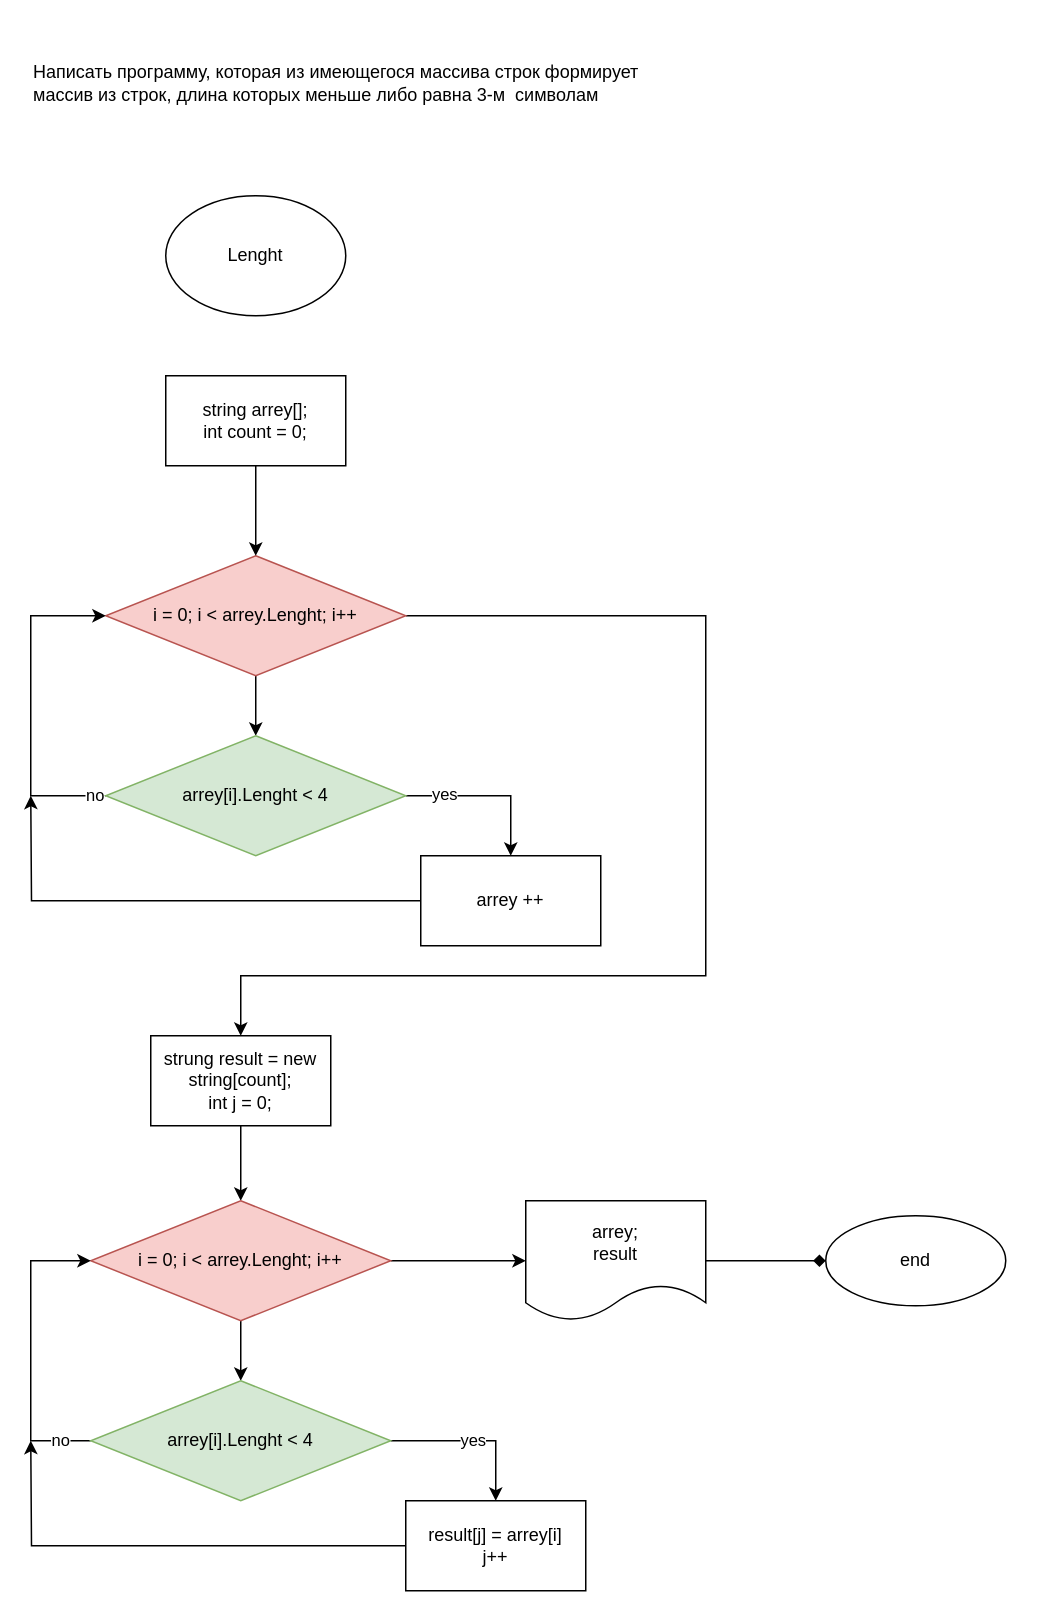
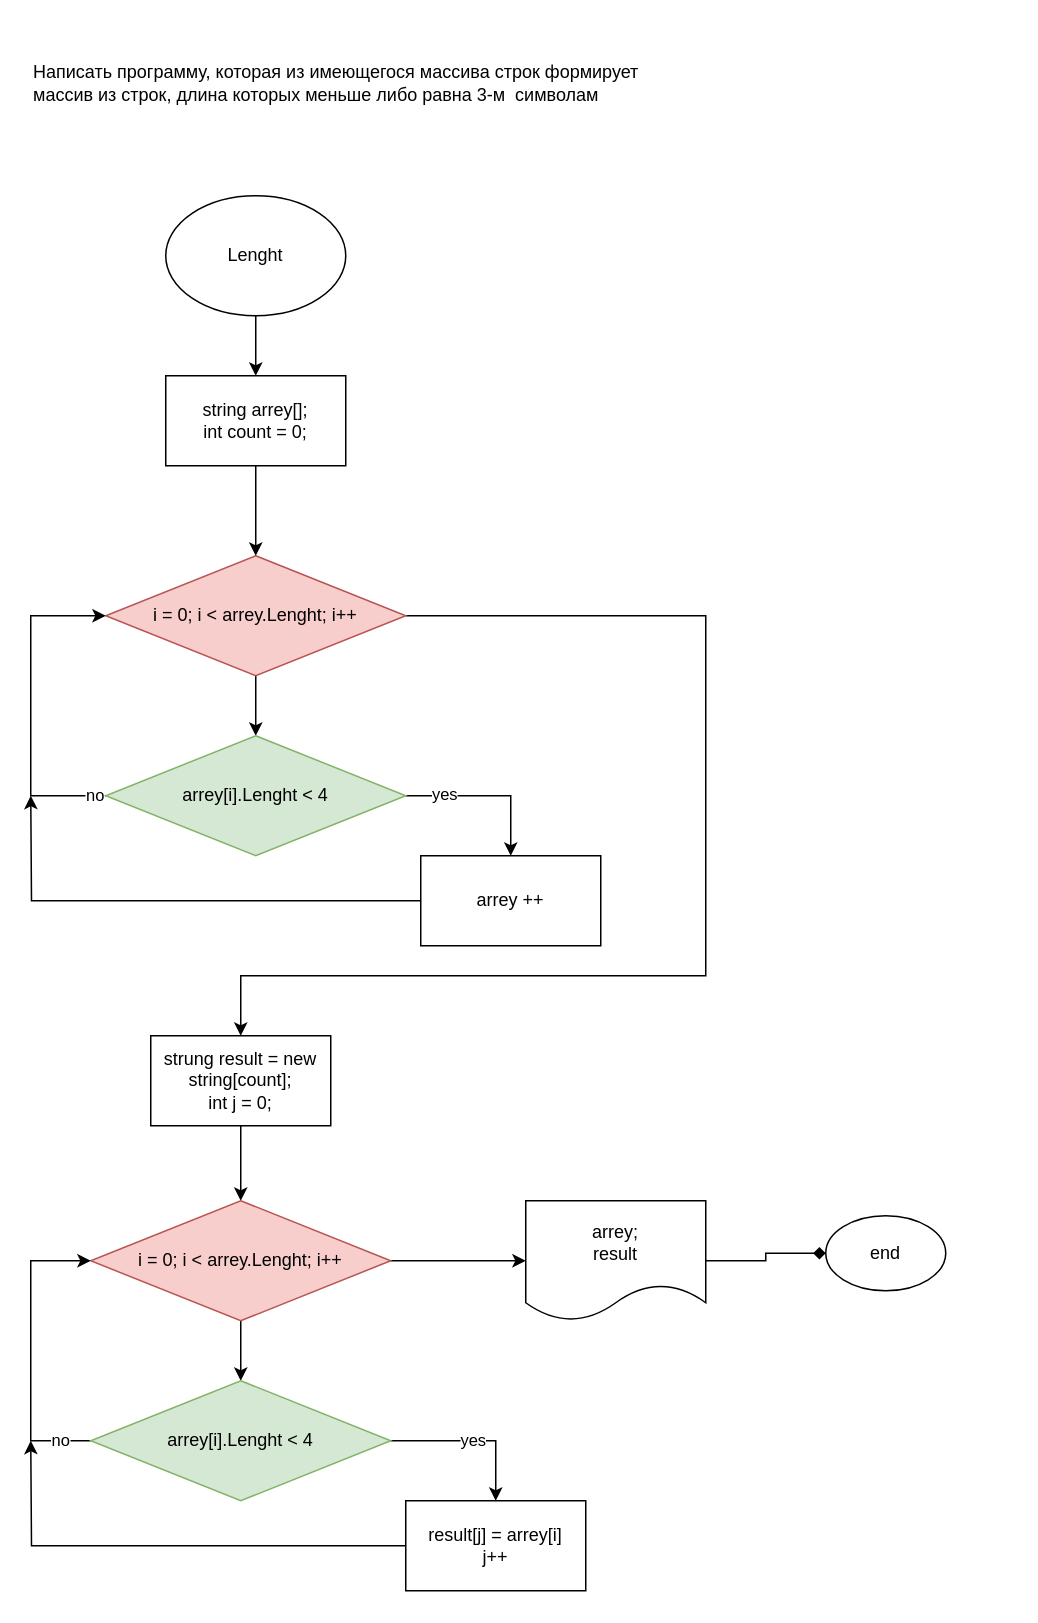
none -> (256, 341)
(916, 1261) -> (886, 1253)
